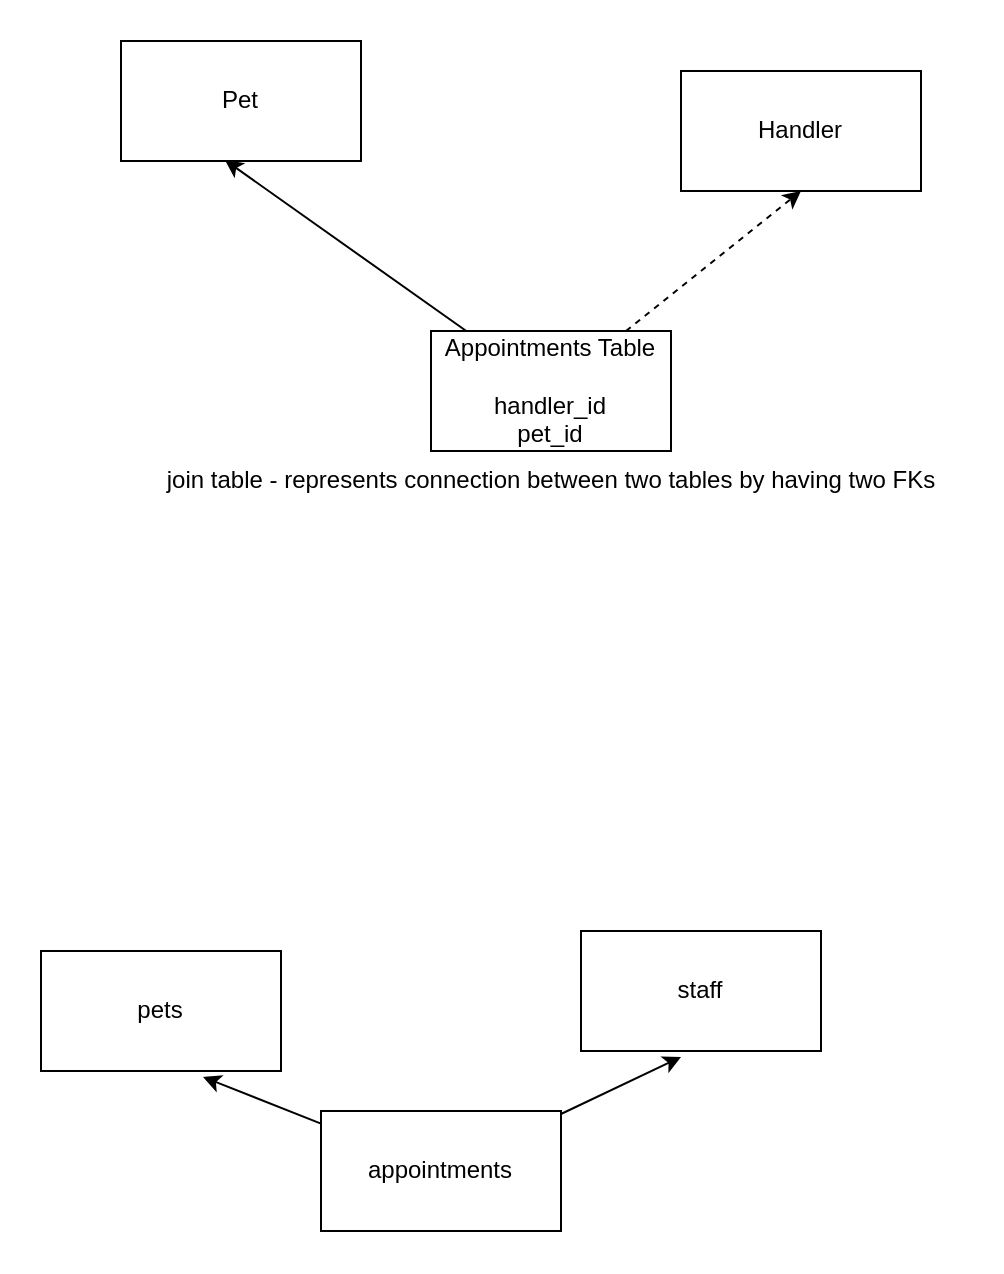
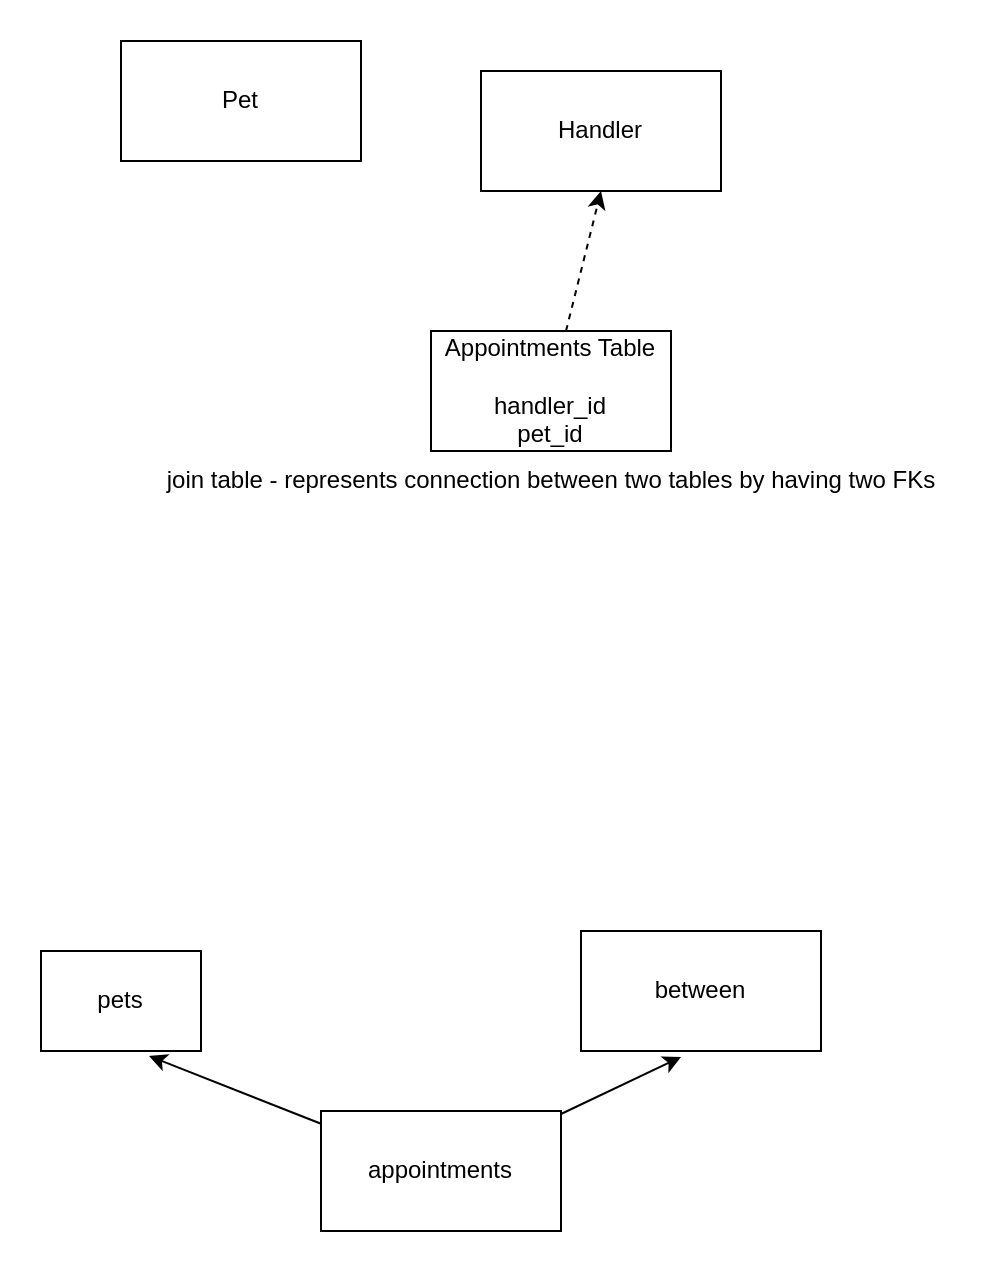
(801, 131) -> (601, 131)
(351, 249) -> none
(701, 991) -> (701, 991)
(161, 1011) -> (121, 1001)
